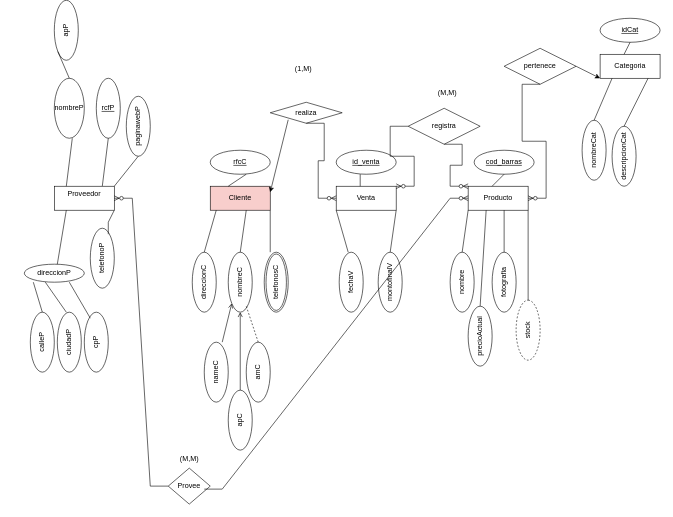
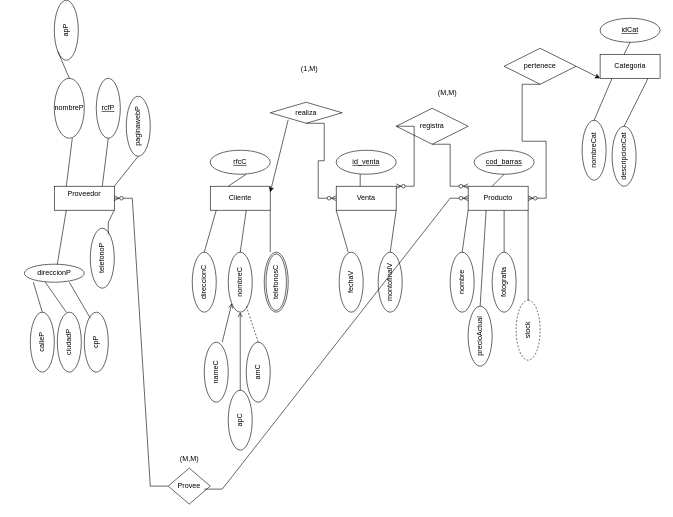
(303, 69) -> (309, 69)
(444, 126) -> (432, 126)
(240, 198) -> (240, 198)
